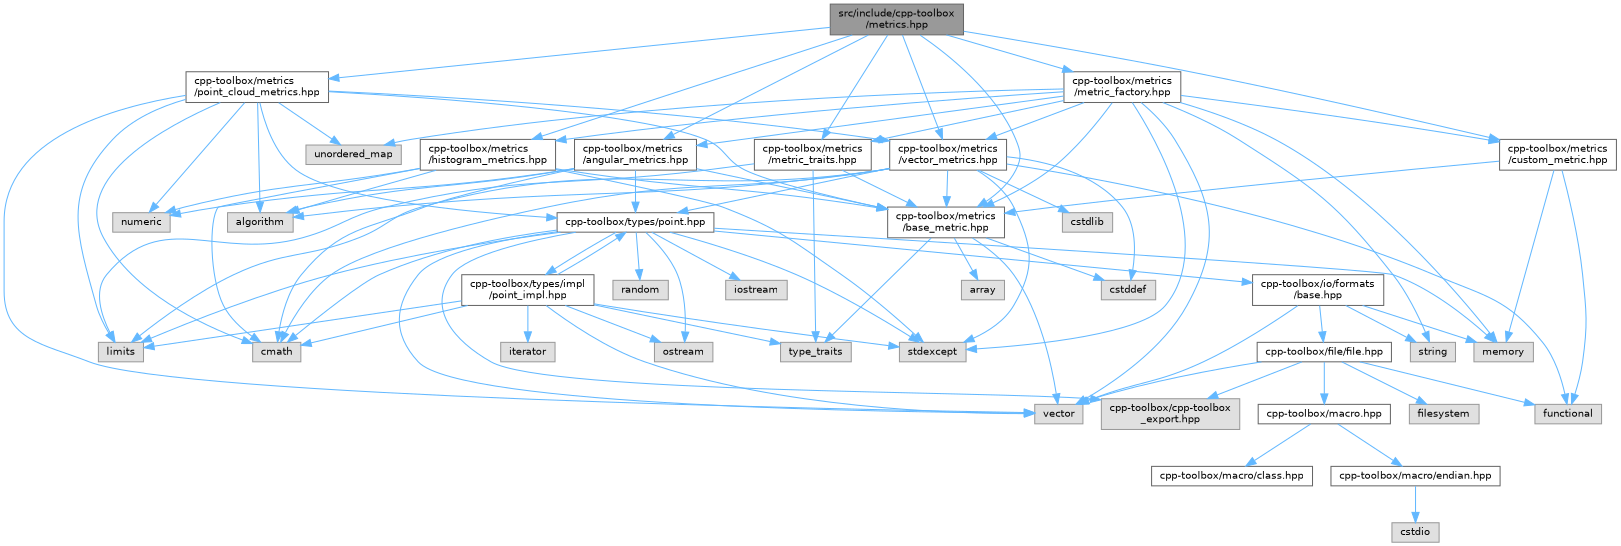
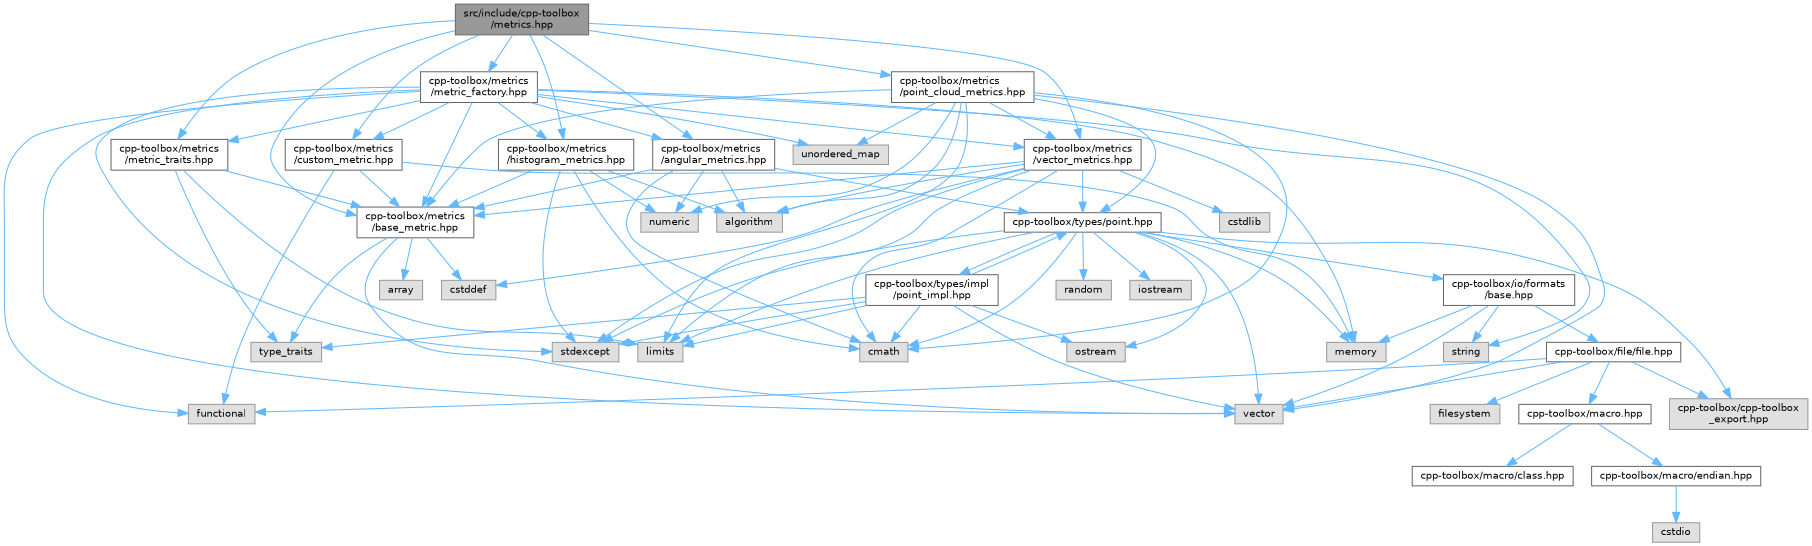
(1314, 232) -> (28, 140)
(528, 352) -> none
